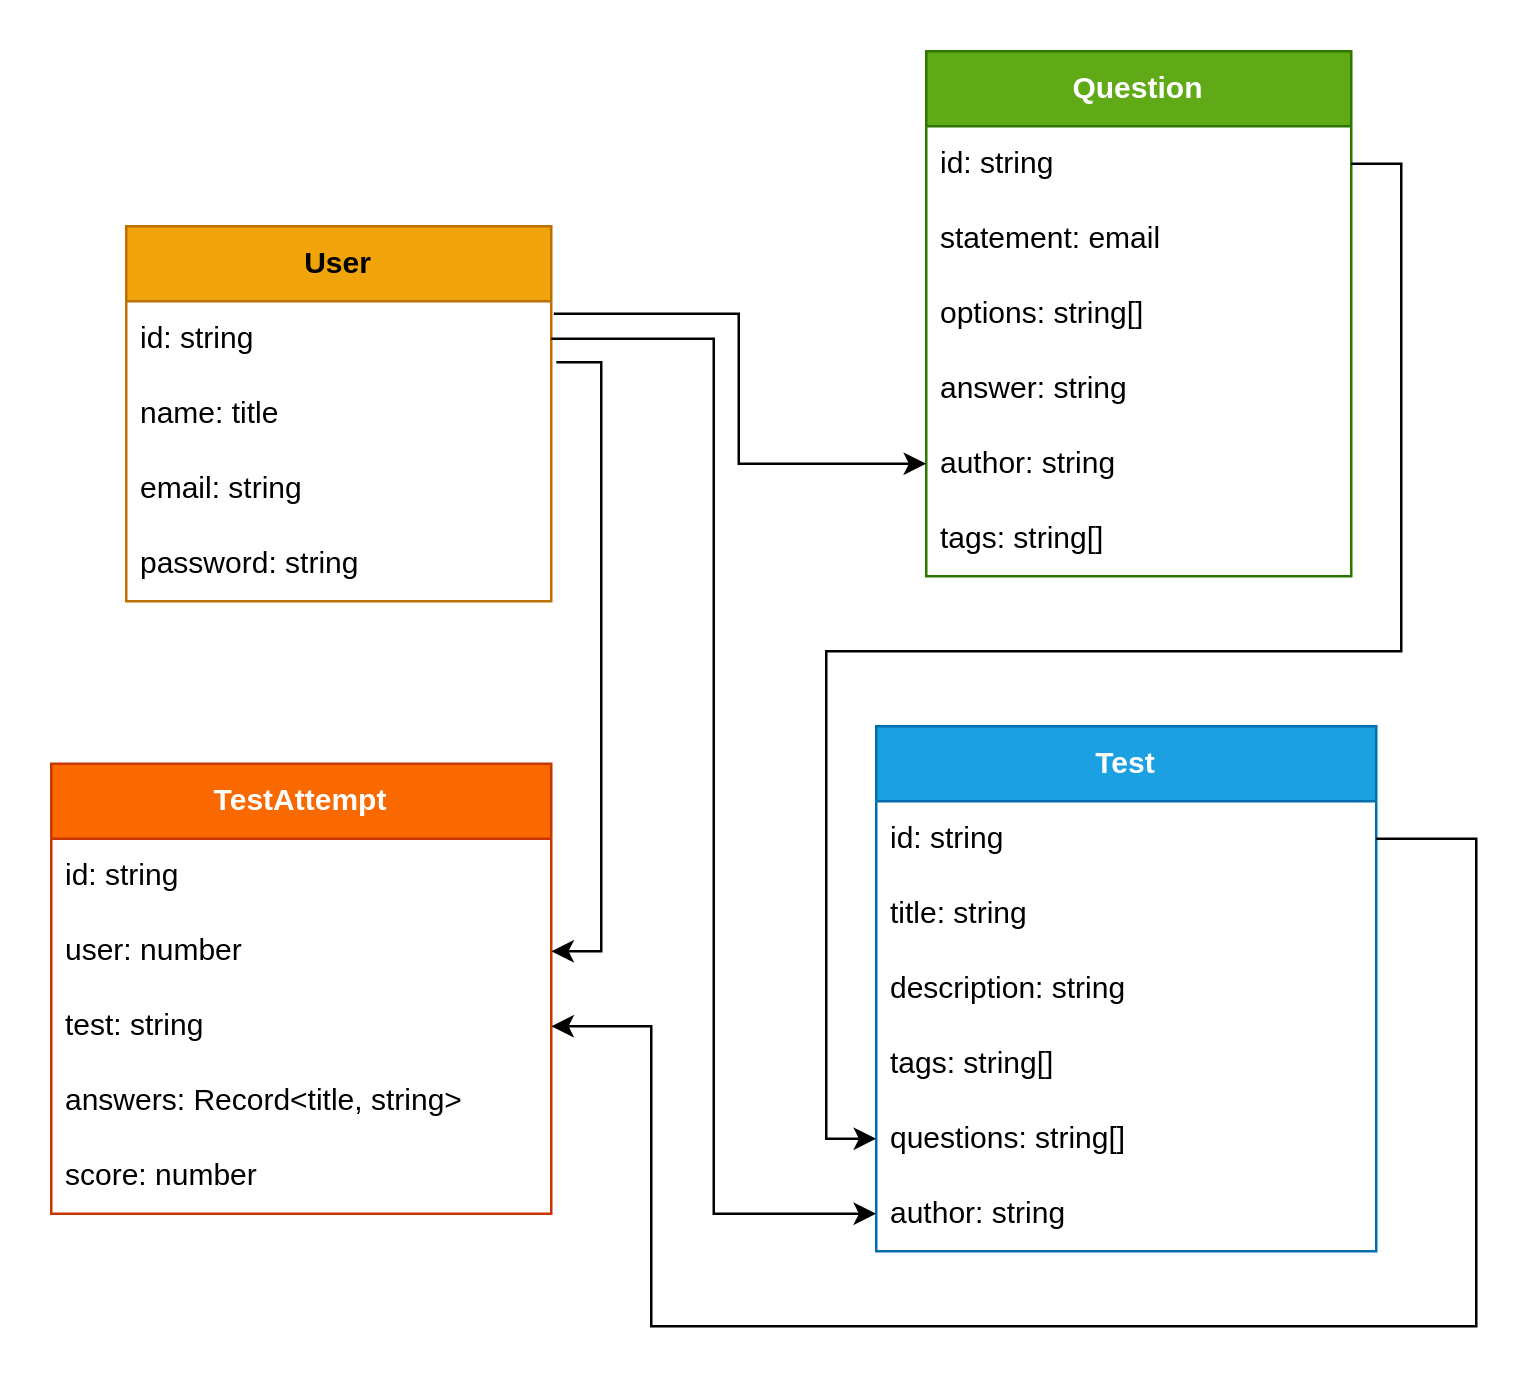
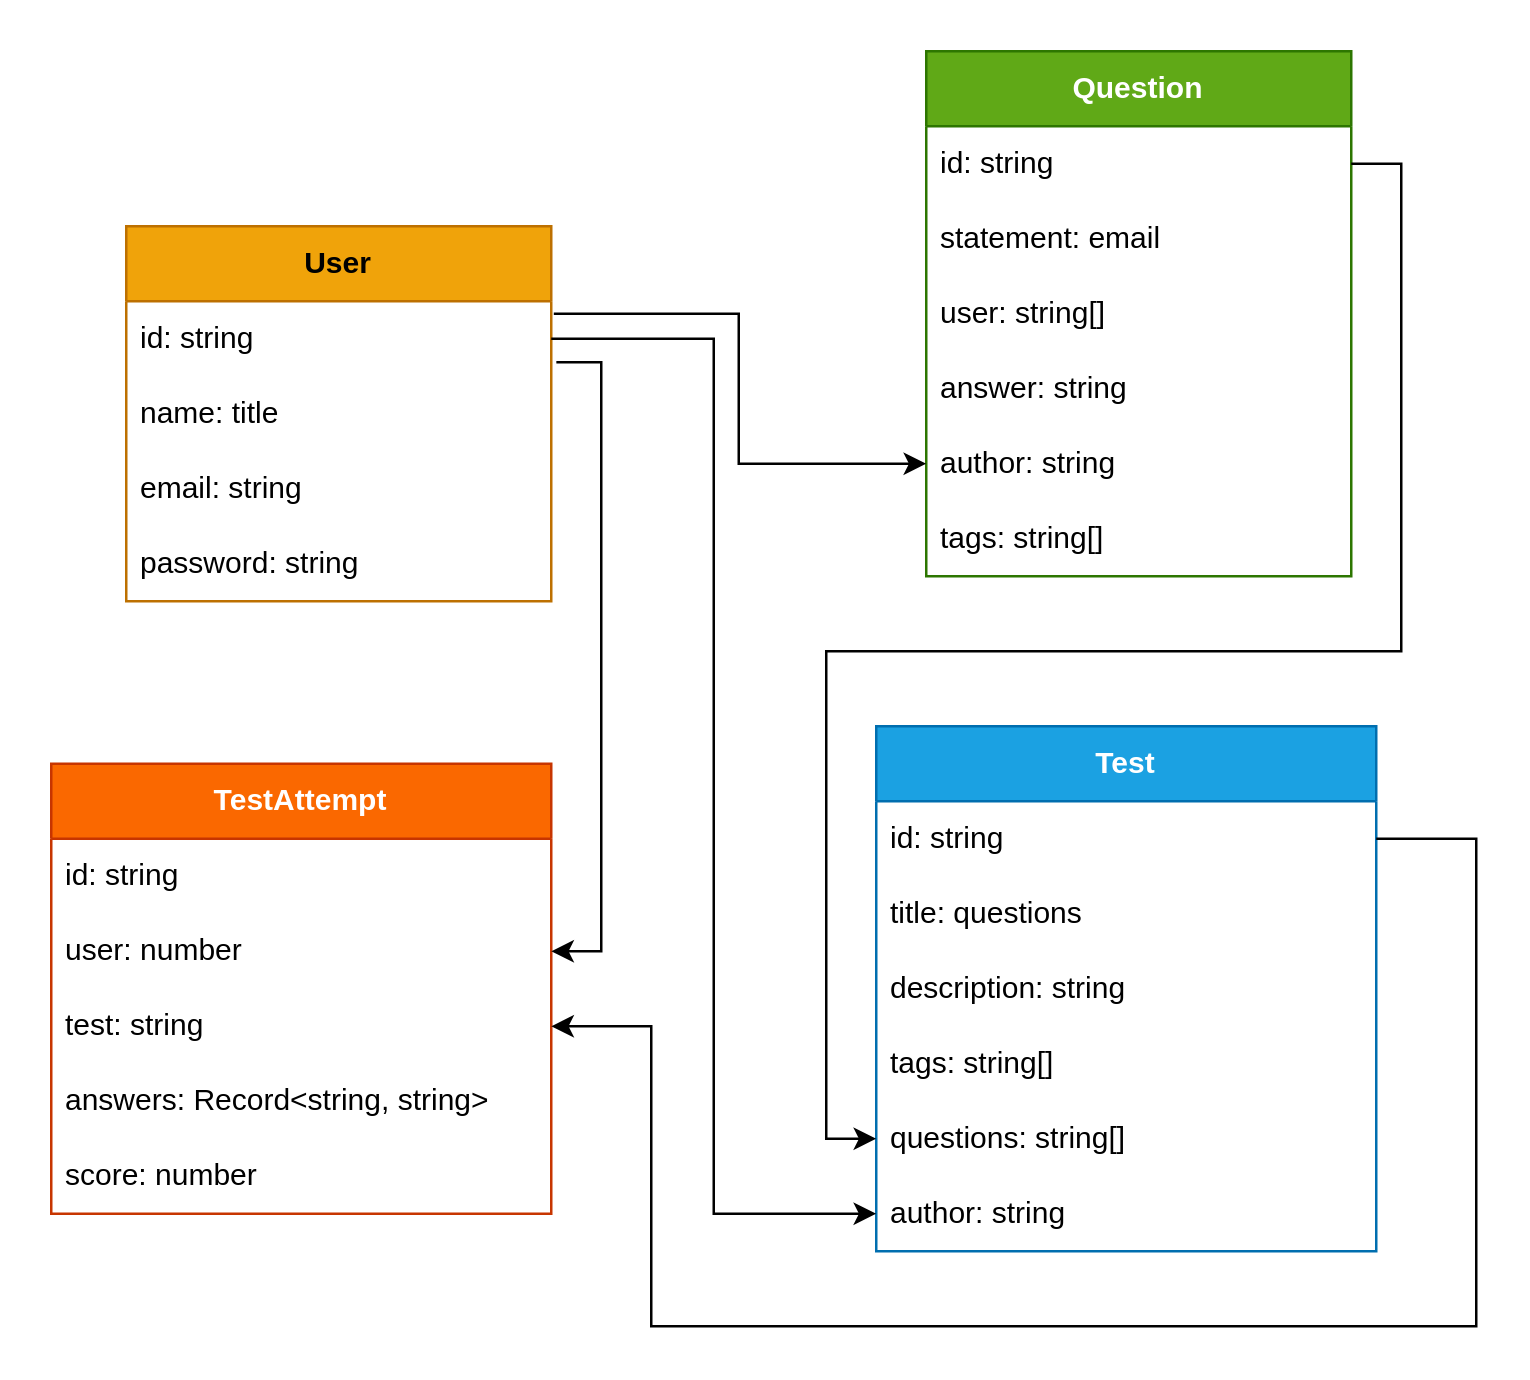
(1068, 314) -> (1047, 314)
(981, 914) -> (1006, 914)
(291, 1101) -> (303, 1101)
